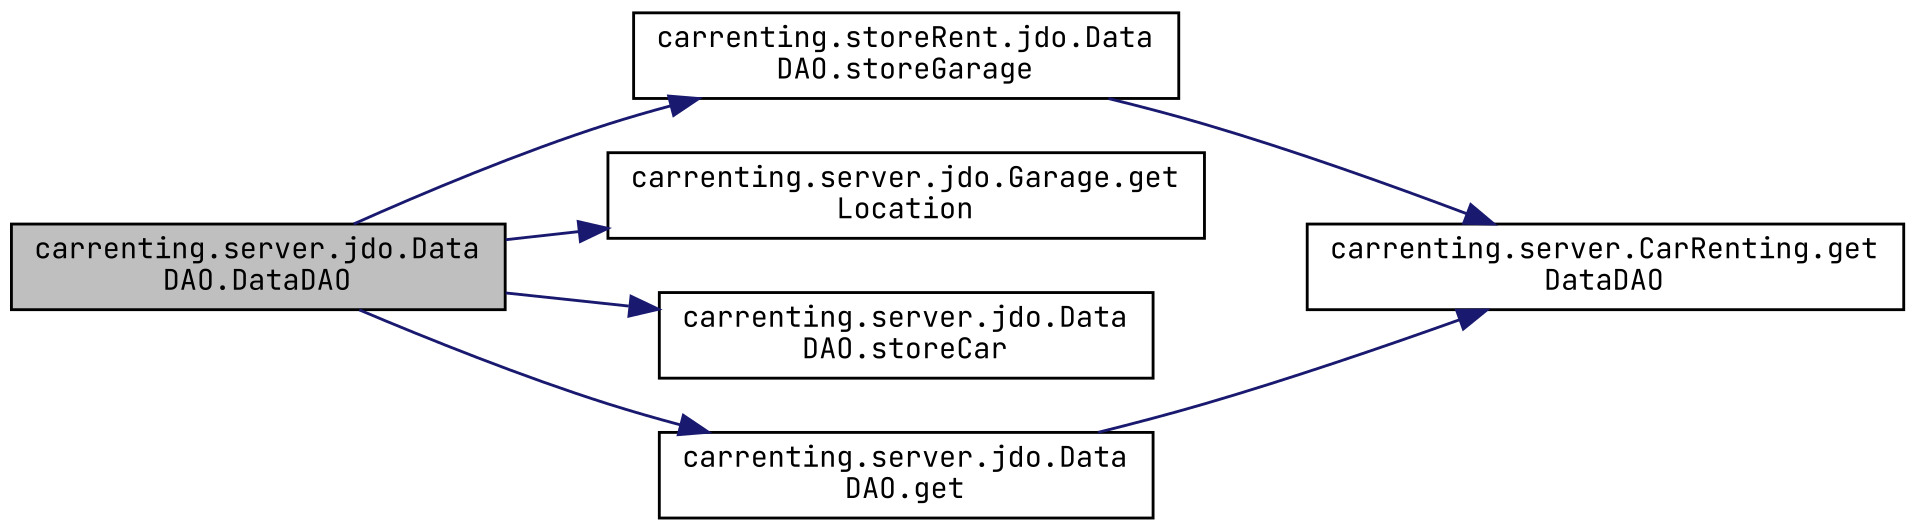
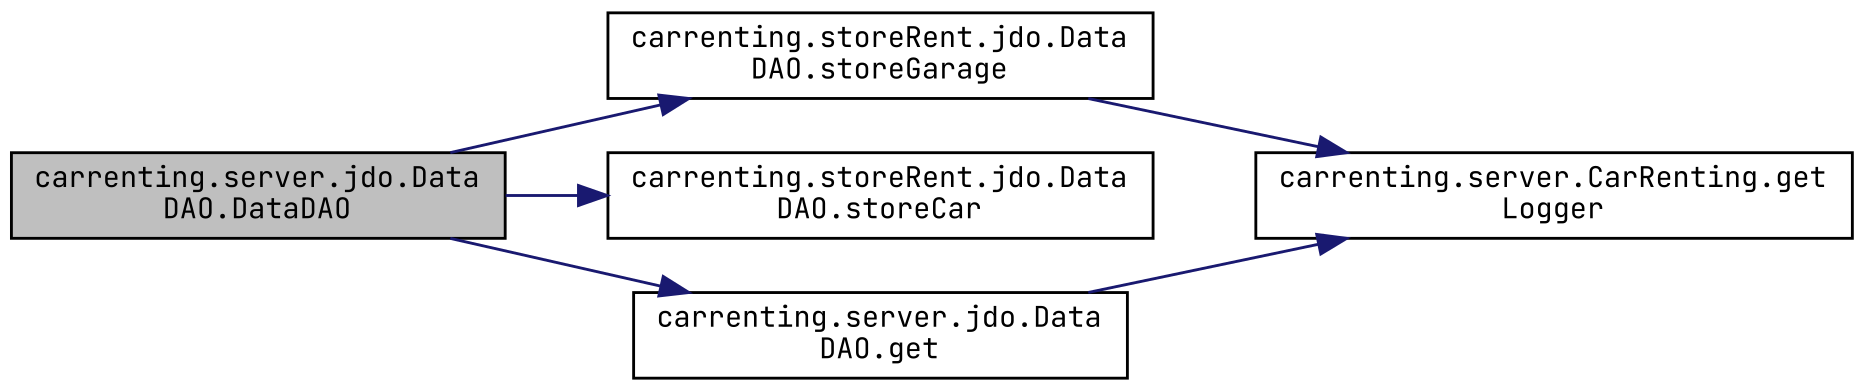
(906, 196) -> none
(1605, 267) -> (1554, 196)
(906, 335) -> (881, 196)
